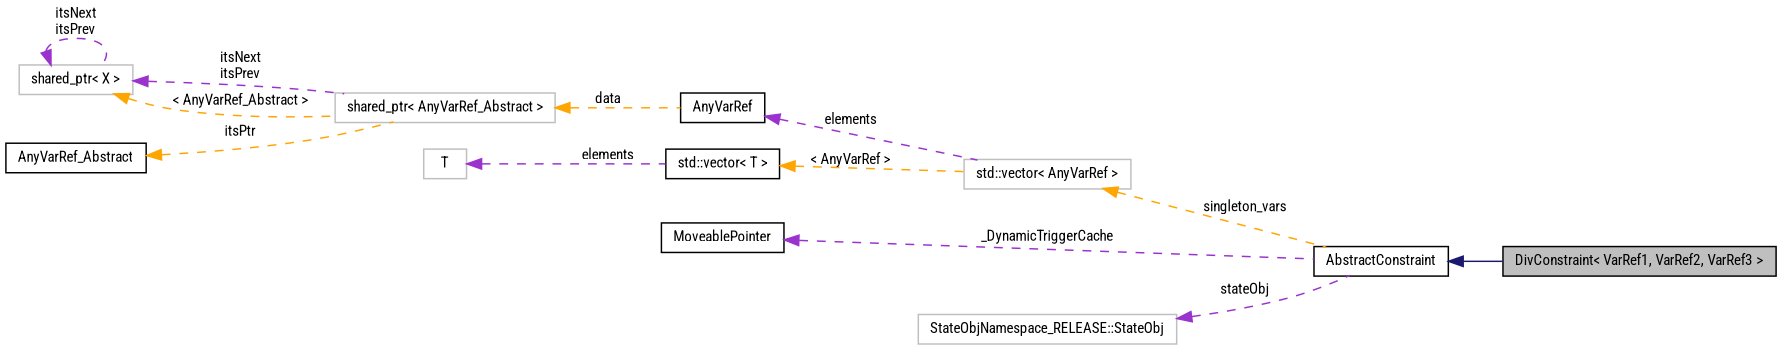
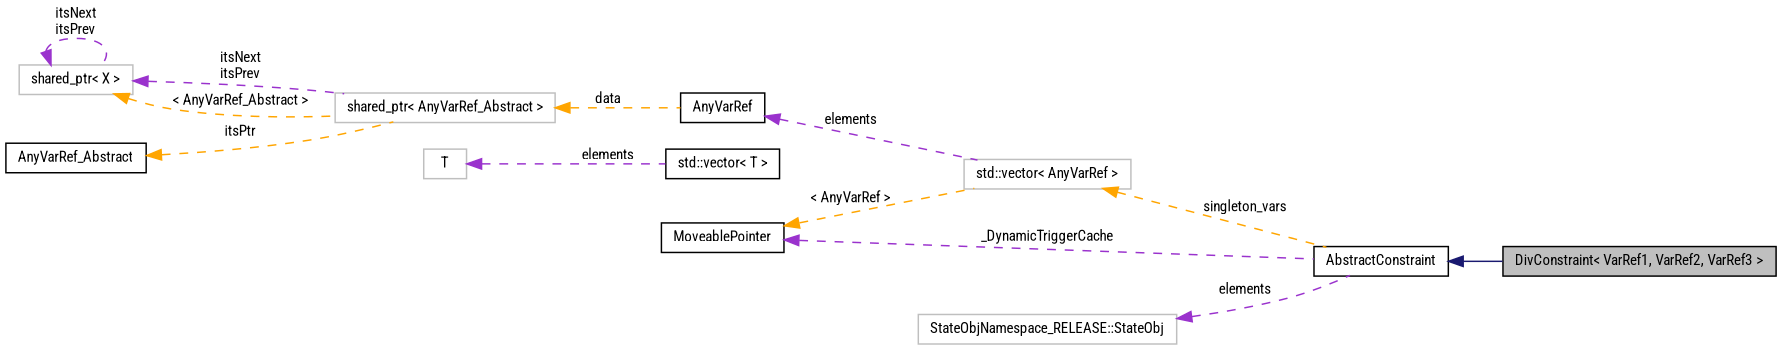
(880, 169) -> (887, 206)
(1245, 290) -> (1245, 290)
